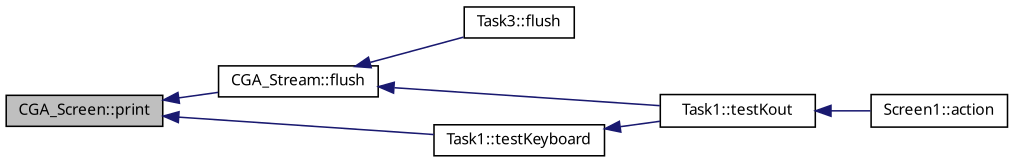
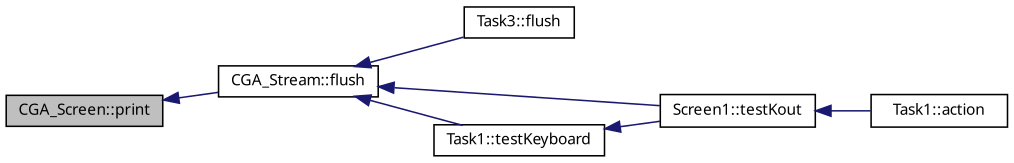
(738, 111) -> (738, 111)
(939, 111) -> (939, 111)
(306, 126) -> (416, 113)
